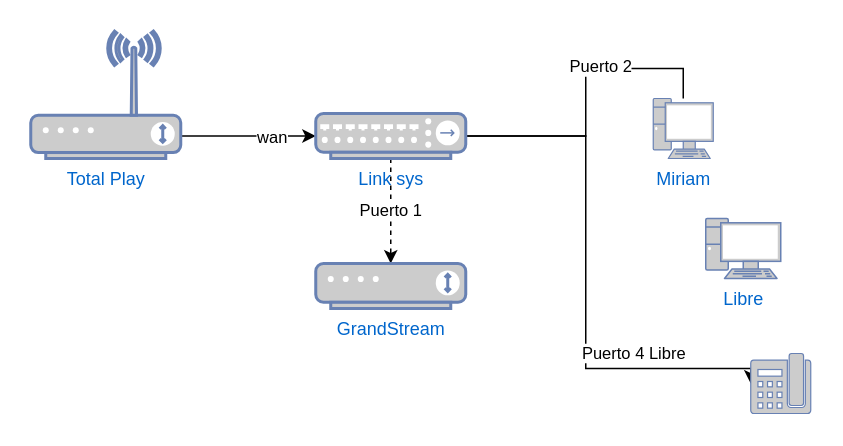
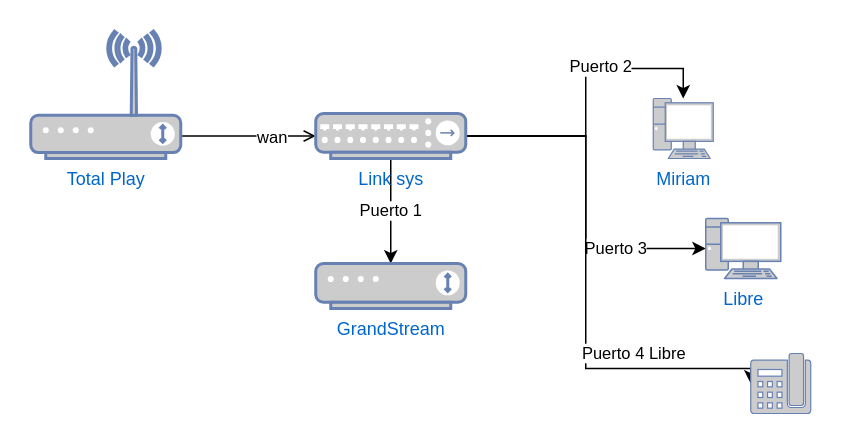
(683, 91) -> (683, 87)
(304, 136) -> (306, 136)
(391, 181) -> (391, 181)
none -> (642, 248)
